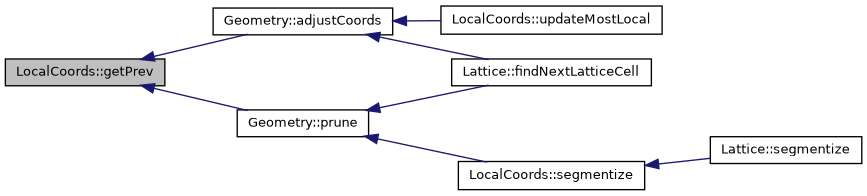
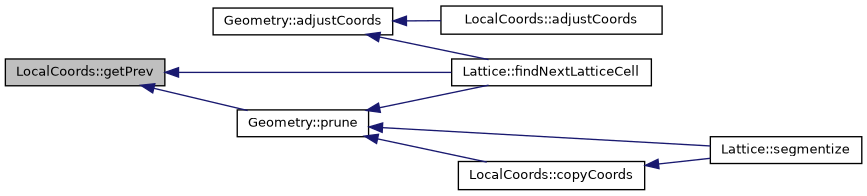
(552, 20) -> (552, 20)
(201, 45) -> (315, 72)
none -> (546, 137)
(552, 176) -> (552, 176)
